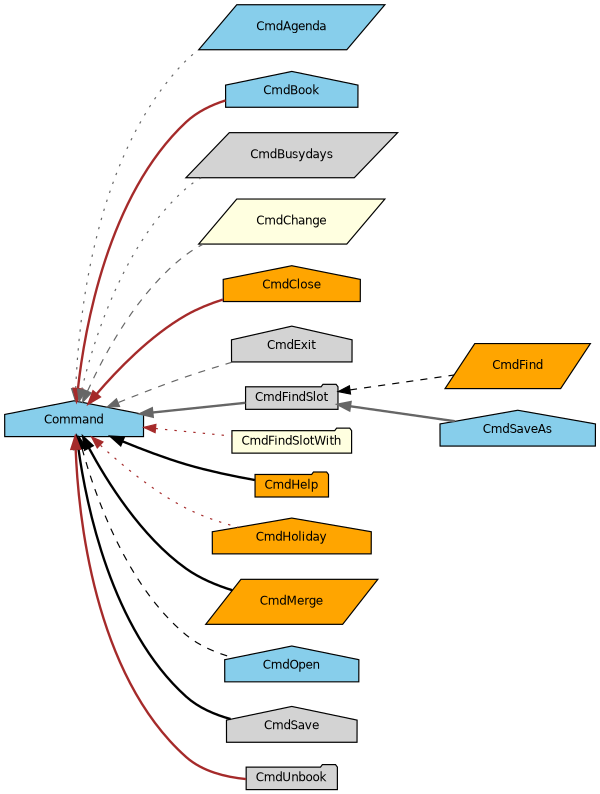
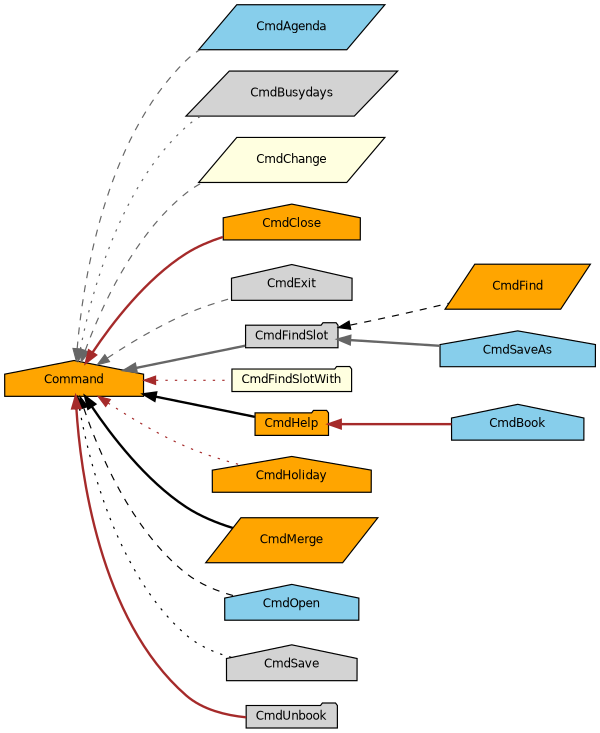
(106, 206) -> (111, 187)
(118, 225) -> (396, 424)
(74, 421) -> (74, 380)
(122, 605) -> (126, 553)
